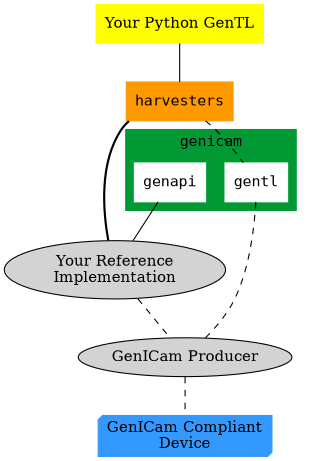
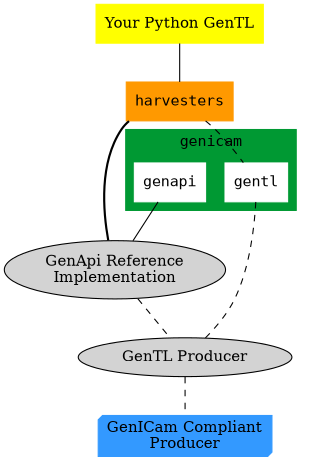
(115, 270) -> (115, 270)
(185, 357) -> (185, 357)
(185, 436) -> (185, 436)
